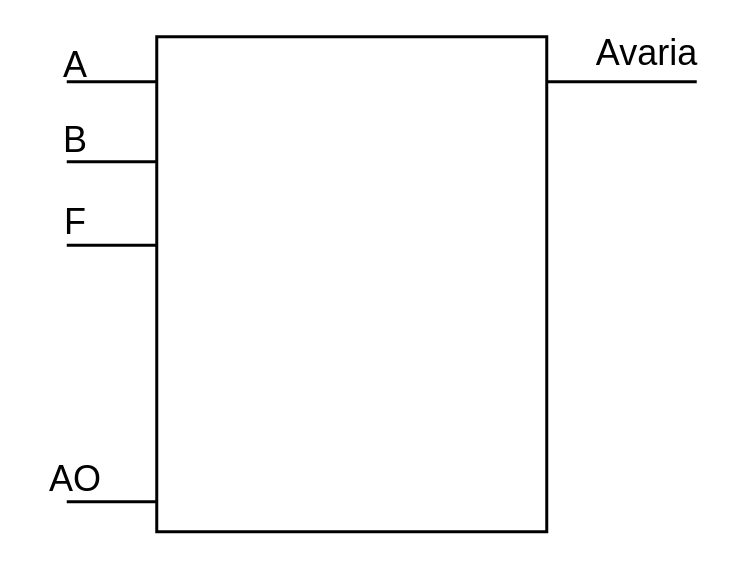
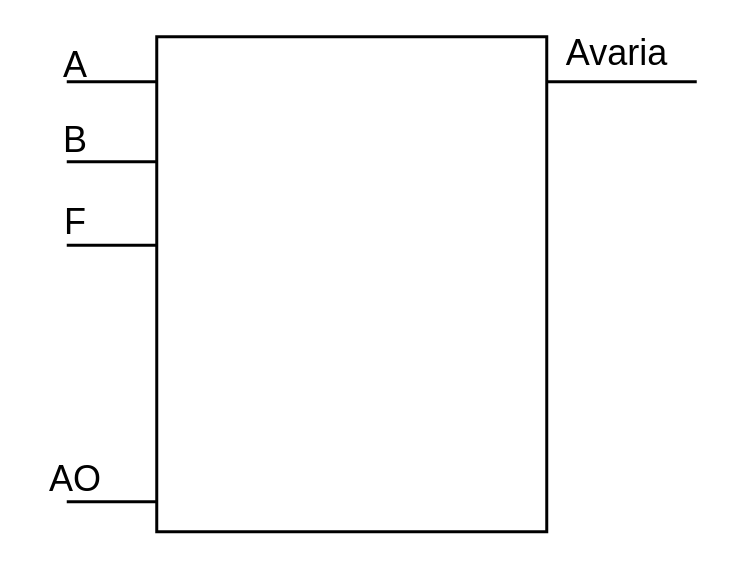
(647, 53) -> (617, 53)
